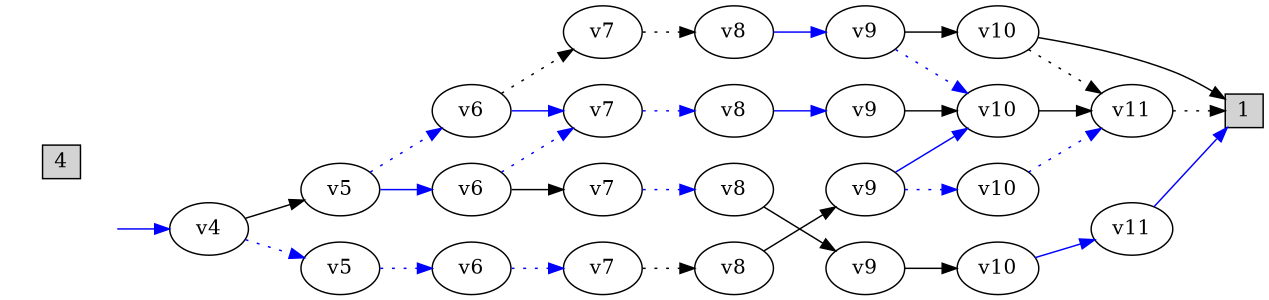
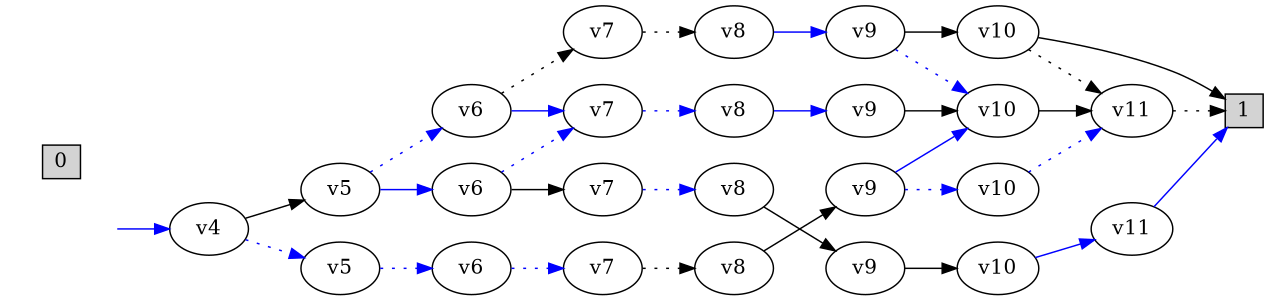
(62, 162) -> (62, 162)
